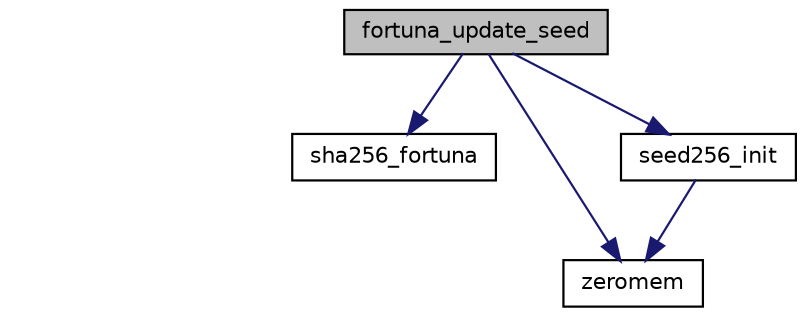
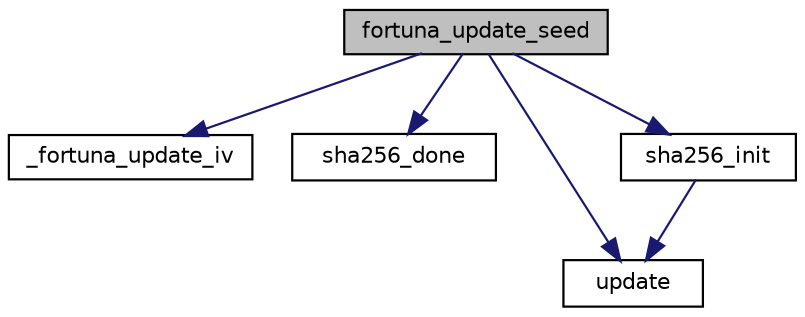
none -> (131, 157)
(394, 157) -> (394, 157)
(708, 157) -> (708, 157)
(633, 283) -> (633, 283)
